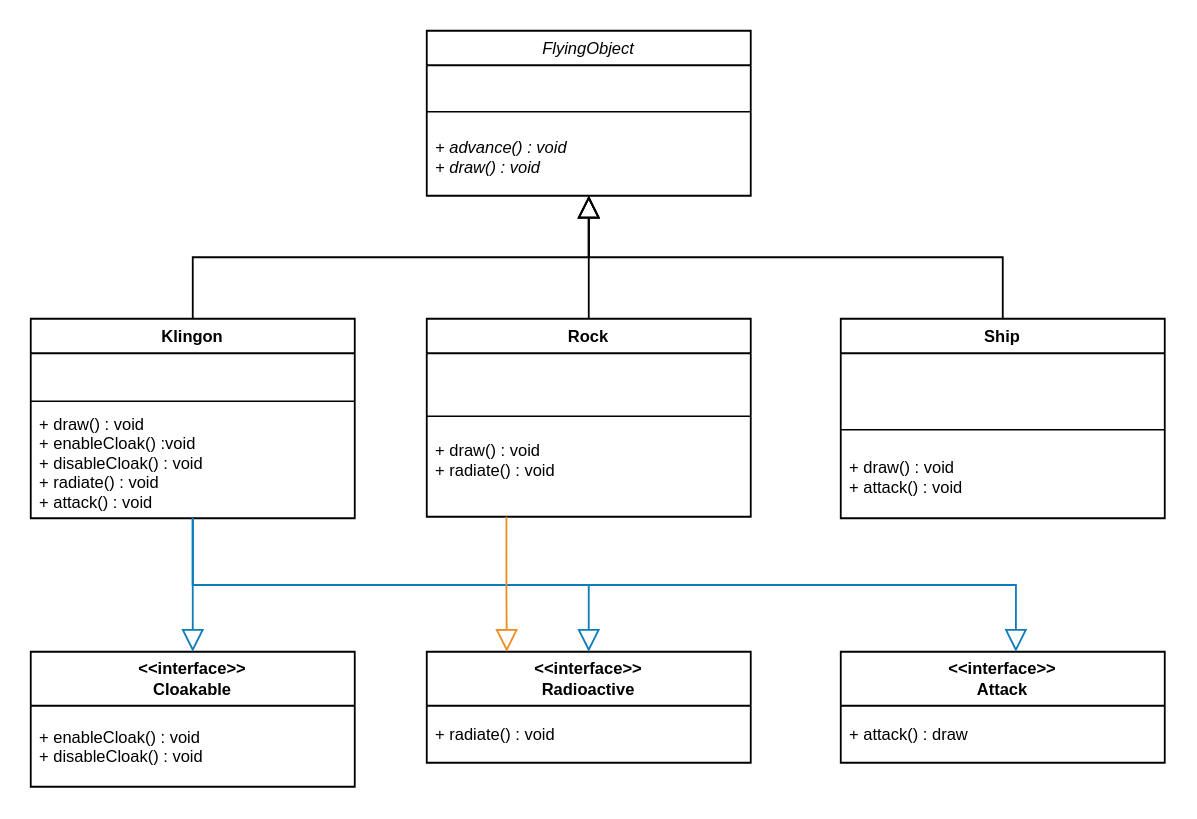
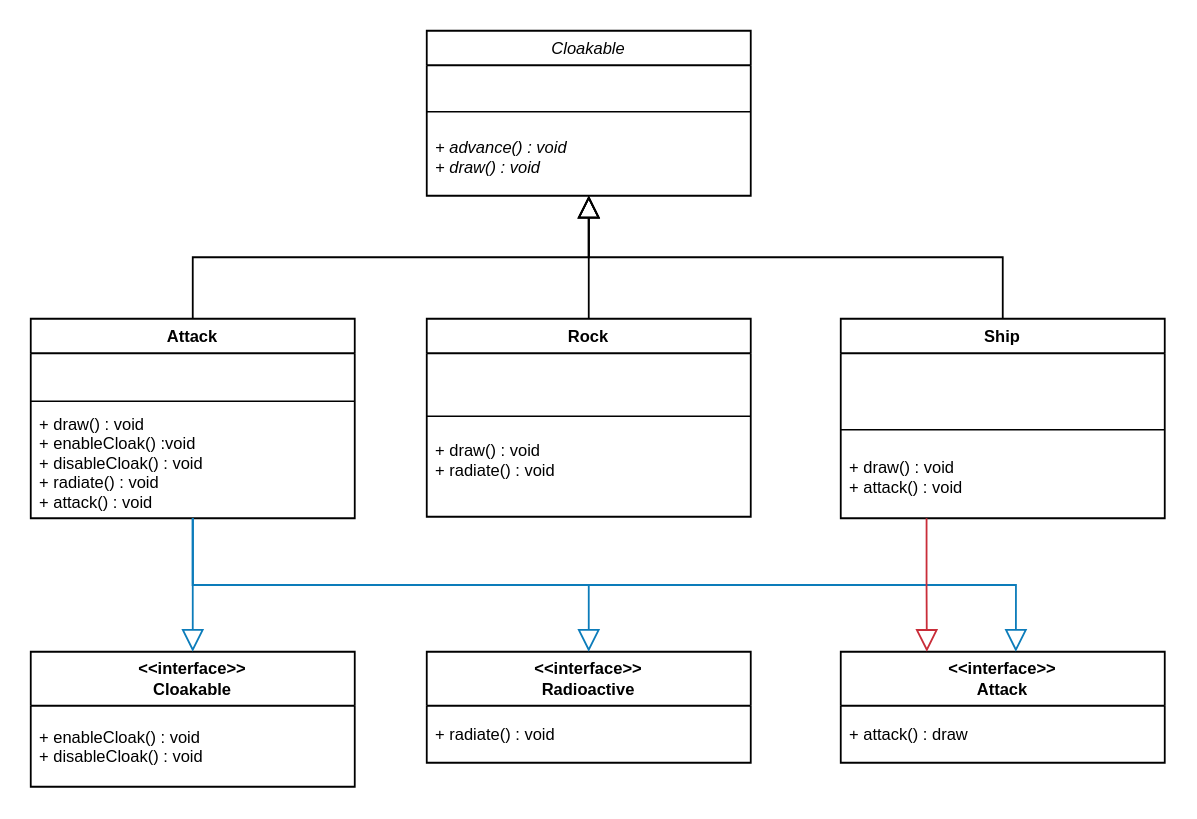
(589, 49) -> (589, 49)
(193, 337) -> (193, 337)
(506, 550) -> none
none -> (927, 551)
